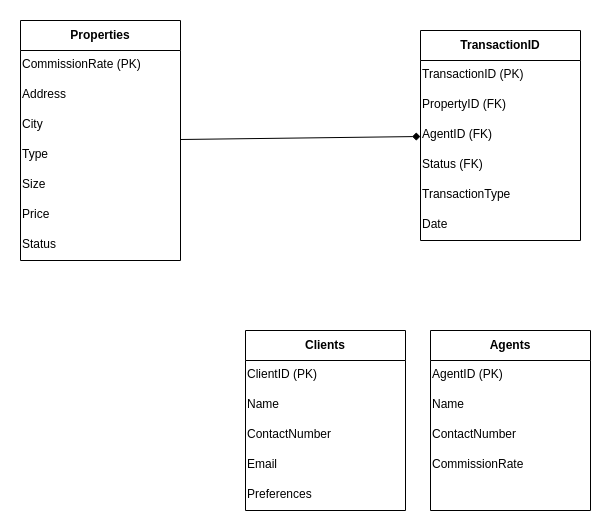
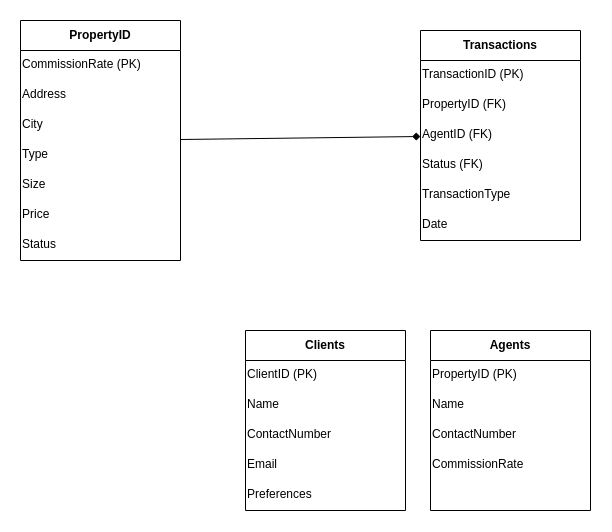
(101, 36) -> (101, 36)
(501, 46) -> (501, 46)
(471, 375) -> (481, 375)
